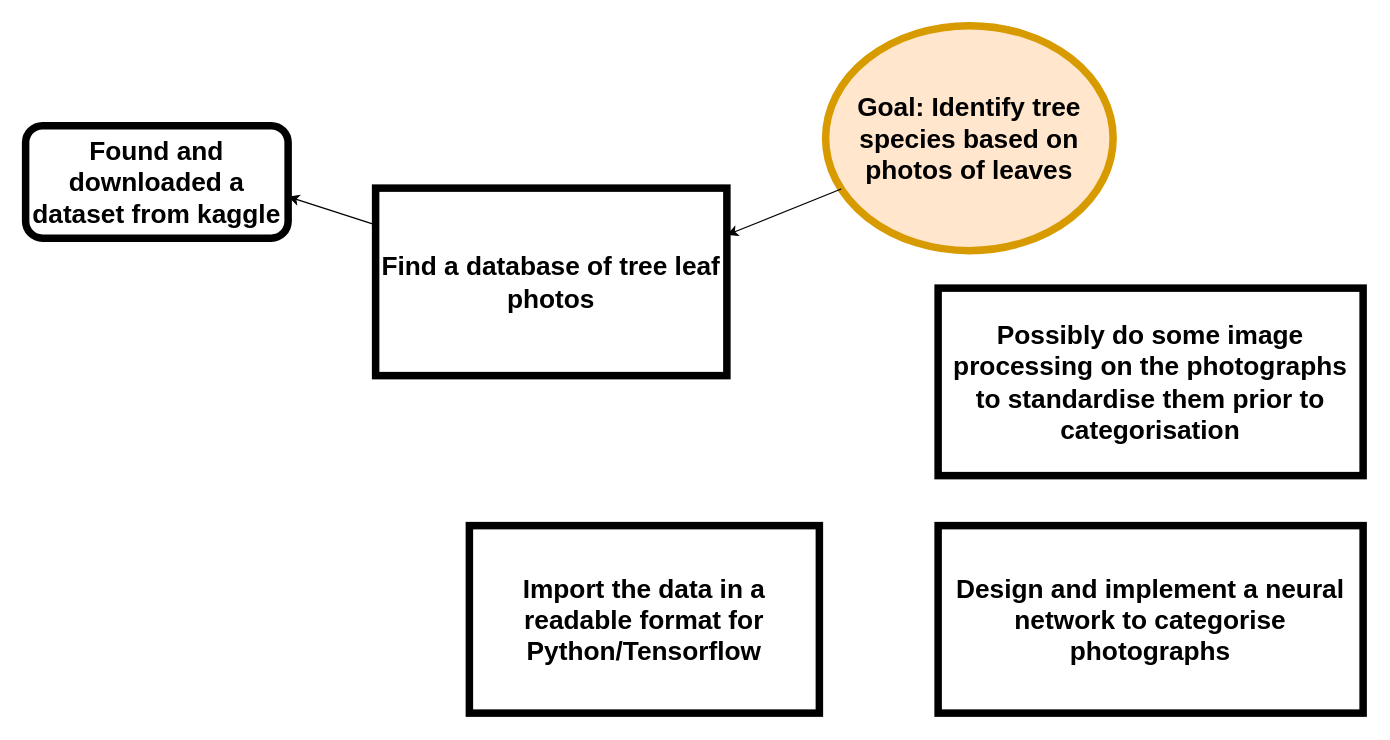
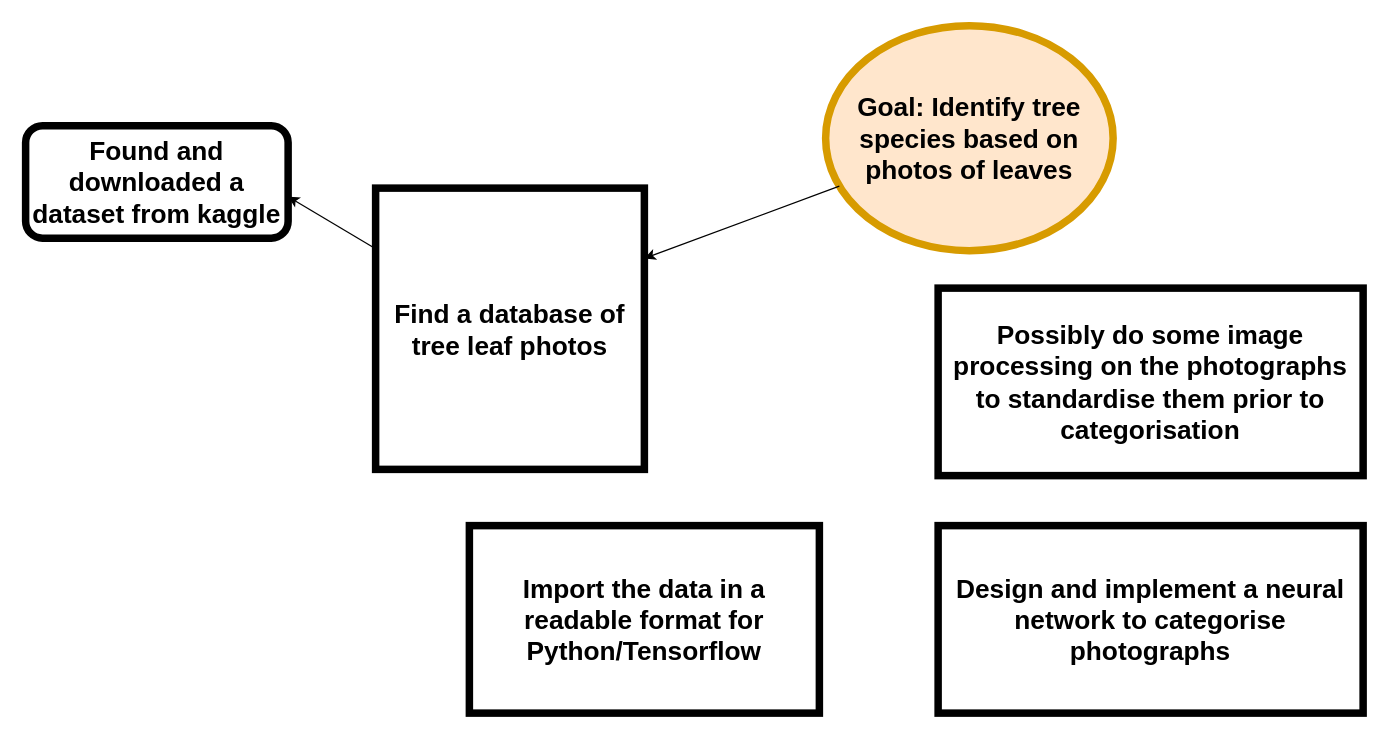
(551, 282) -> (510, 329)
